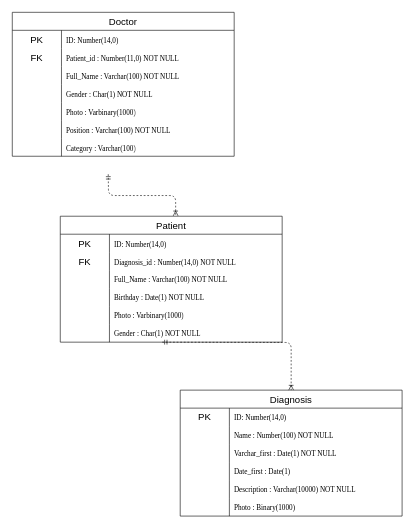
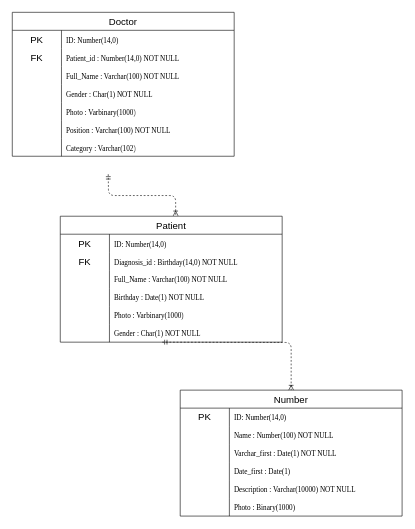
(148, 57) -> (148, 57)
(124, 147) -> (124, 147)
(198, 261) -> (198, 261)
(291, 400) -> (291, 400)
